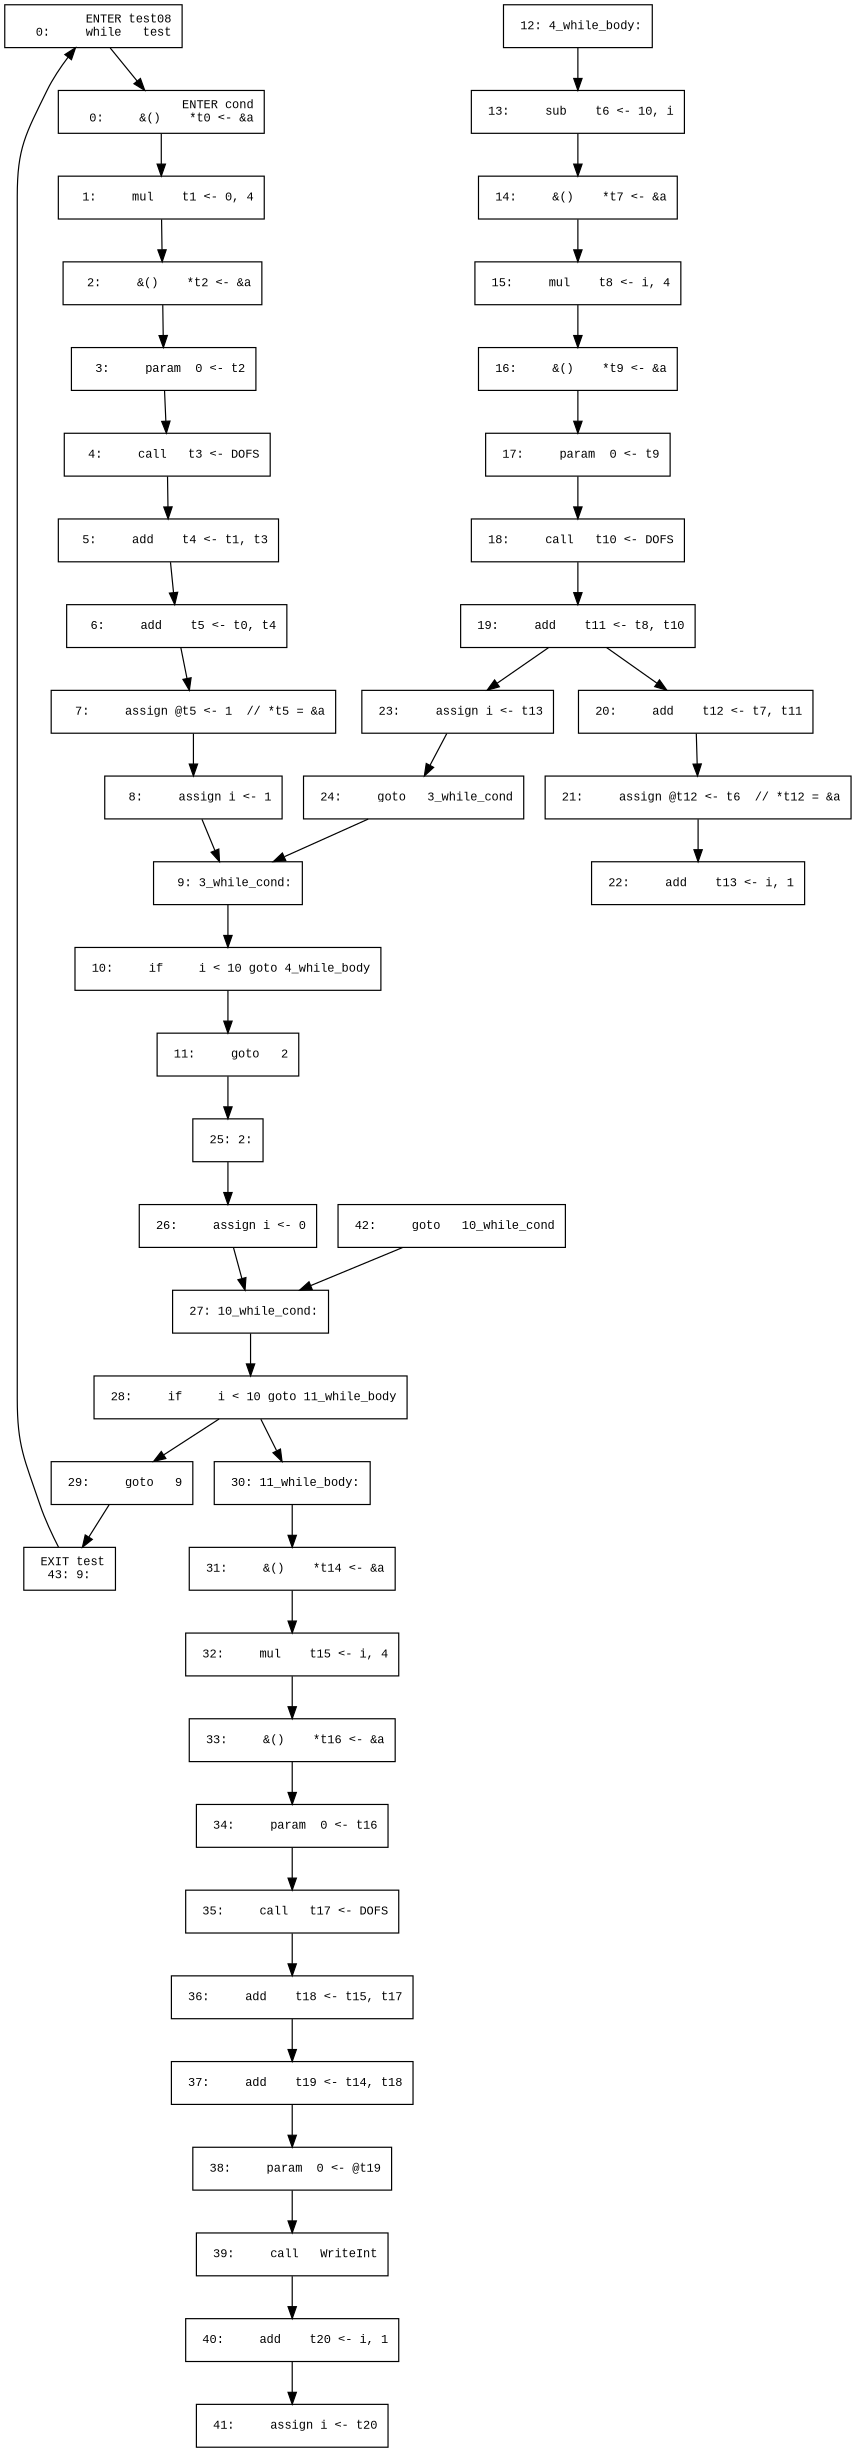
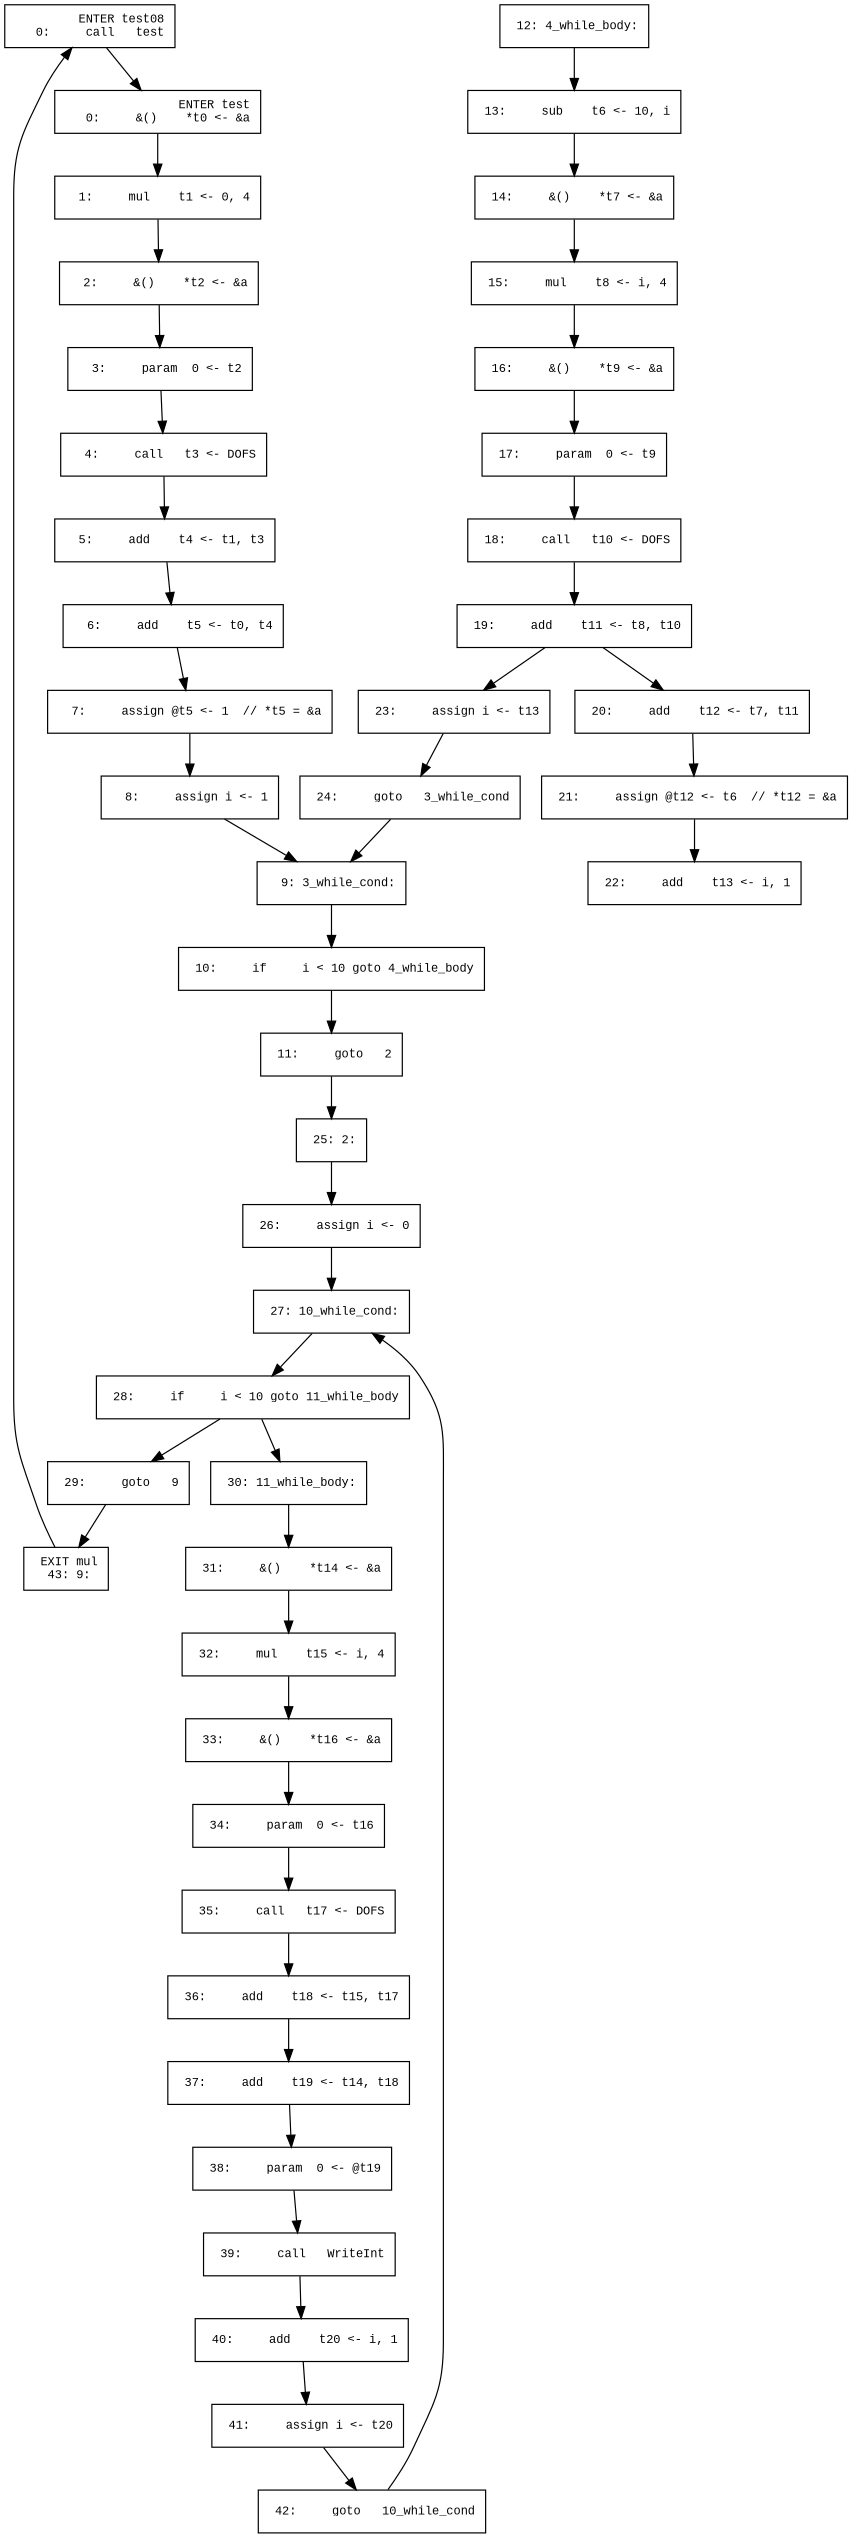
(93, 26) -> (90, 26)
(161, 112) -> (158, 112)
(70, 1569) -> (66, 1569)
none -> (336, 2464)
